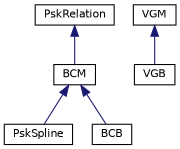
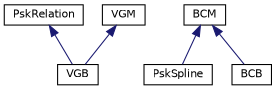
(75, 50) -> (64, 50)
